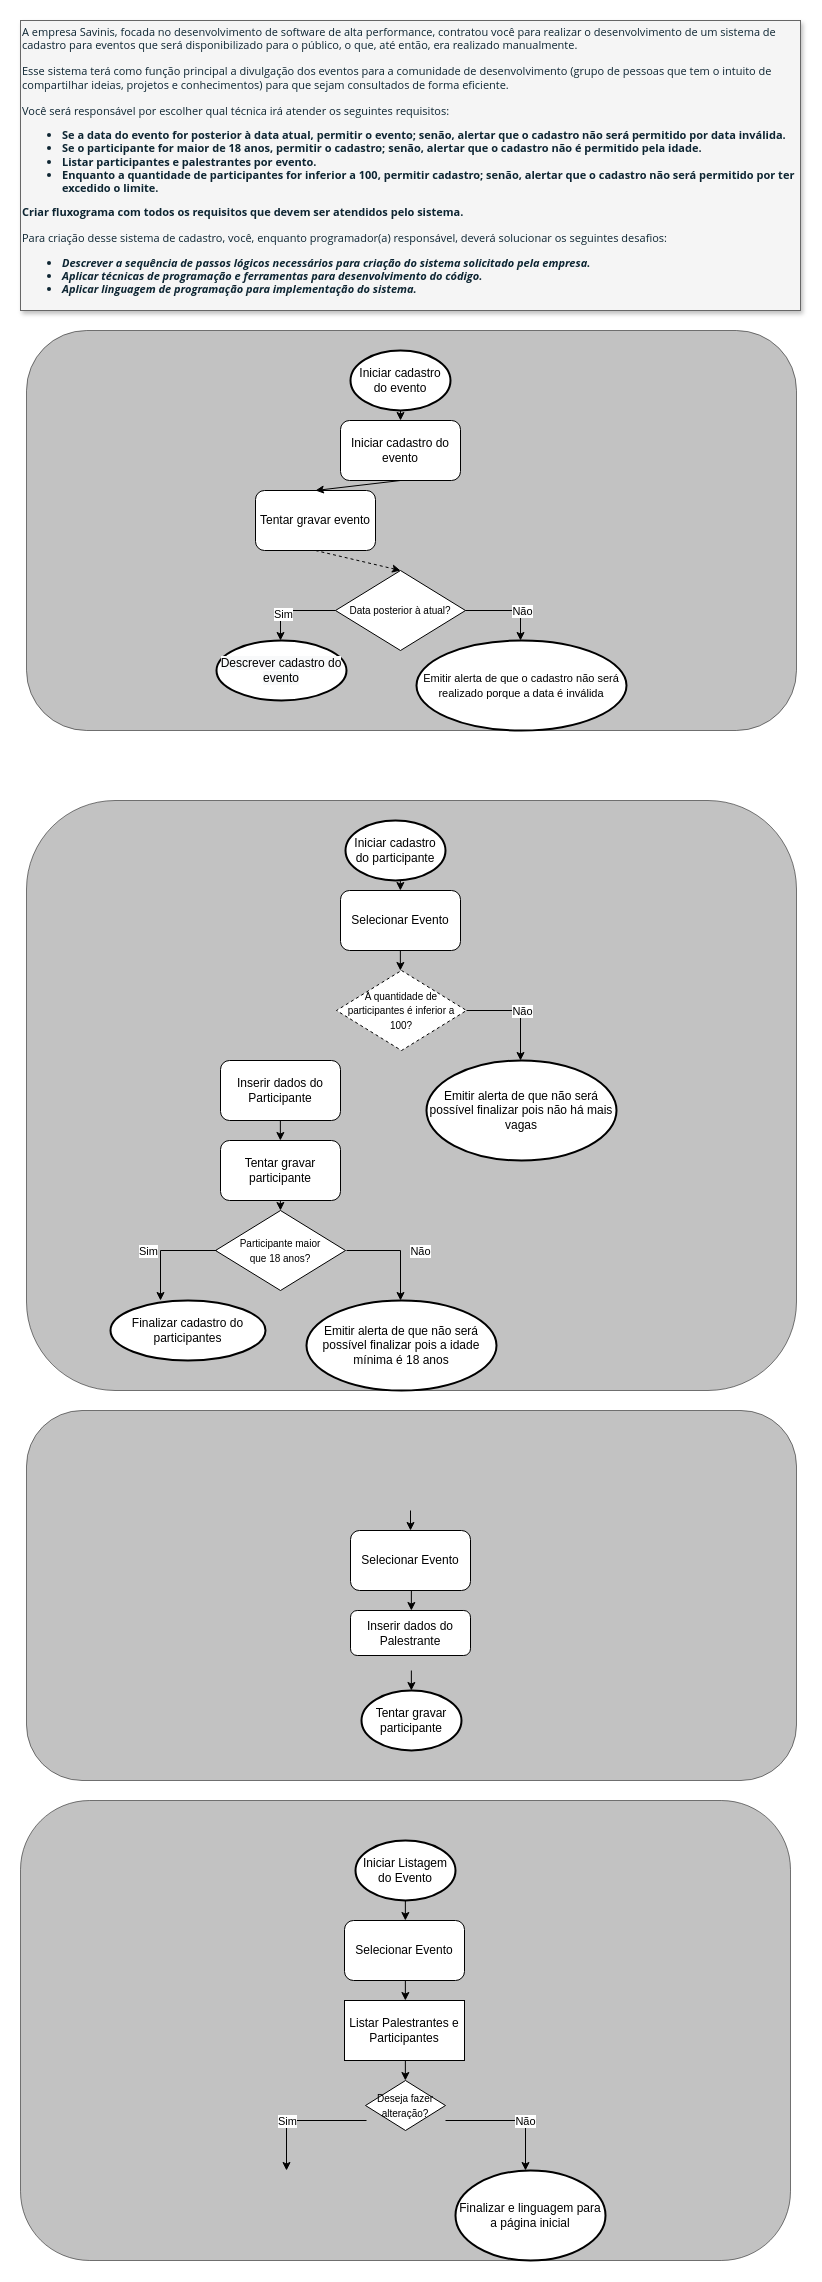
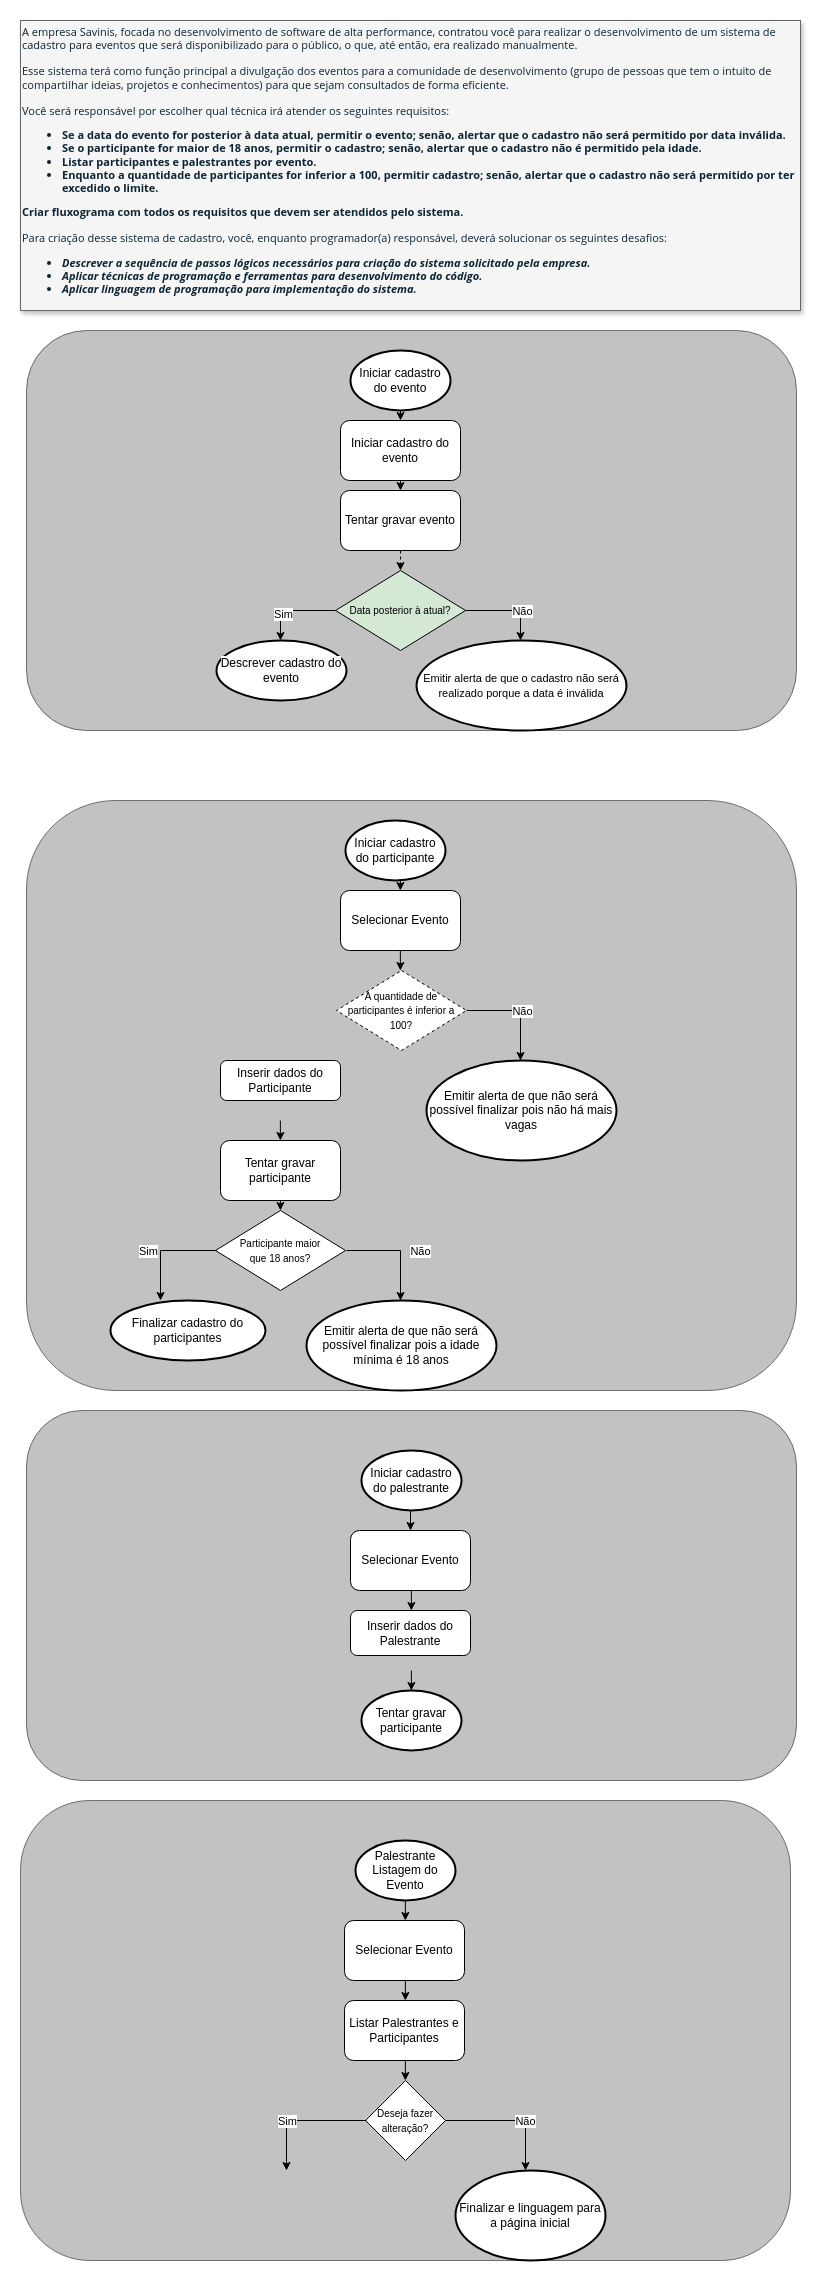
(316, 521) -> (401, 521)
(401, 611) -> (401, 611)
(281, 1091) -> (281, 1081)
none -> (412, 1481)
(406, 1871) -> (406, 1871)
(405, 2031) -> (405, 2031)
(406, 2106) -> (406, 2121)
